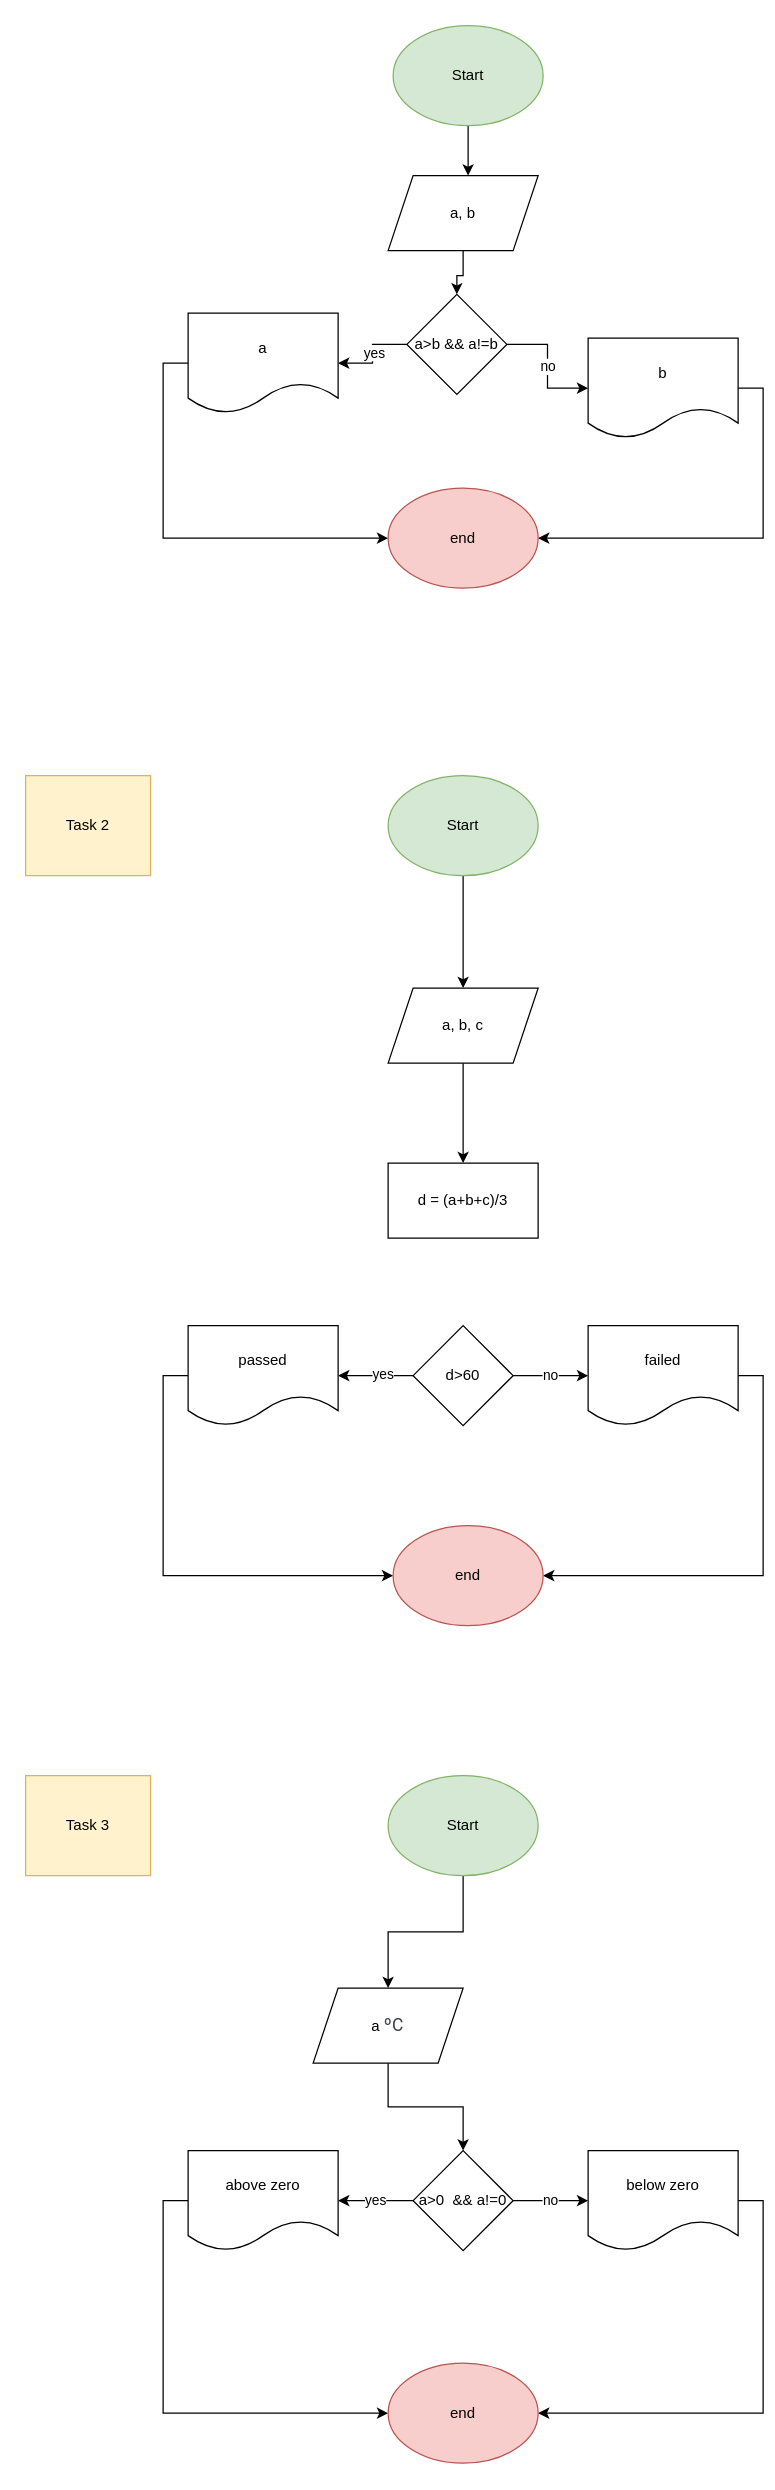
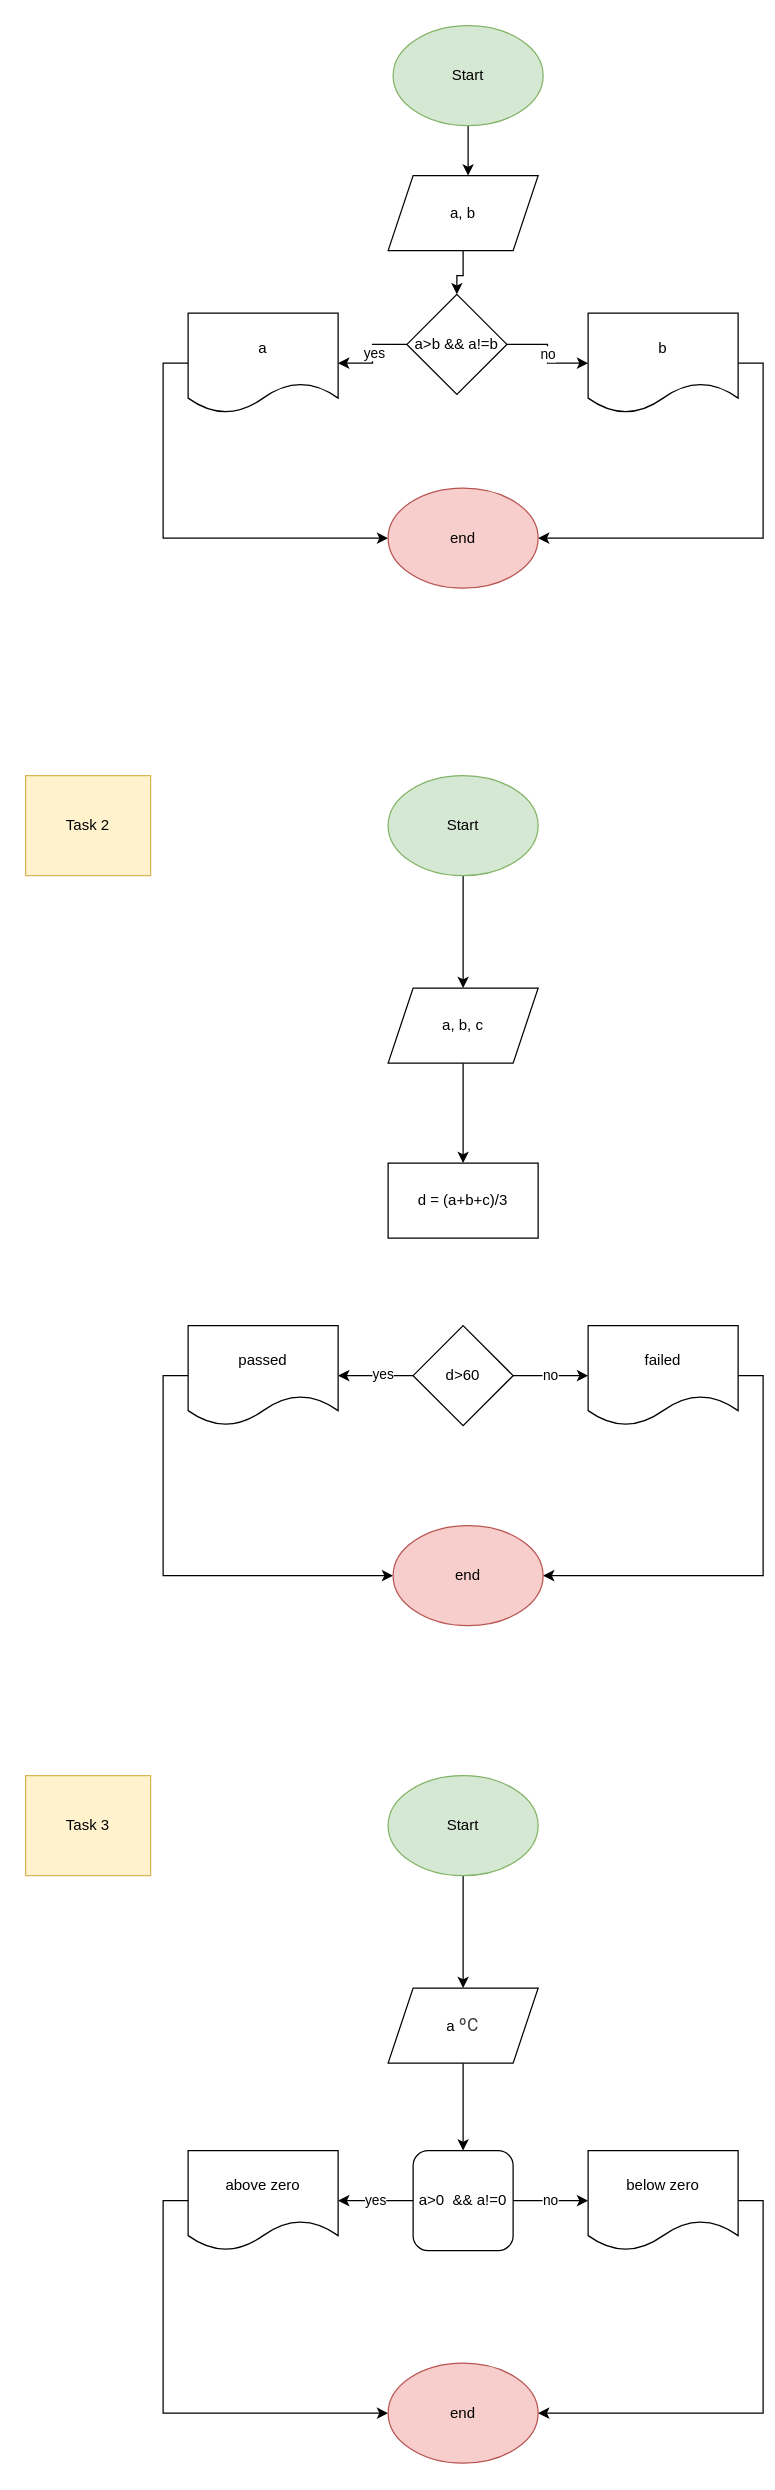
(663, 388) -> (663, 363)
(388, 2026) -> (463, 2026)
(463, 2201) -> (463, 2201)
